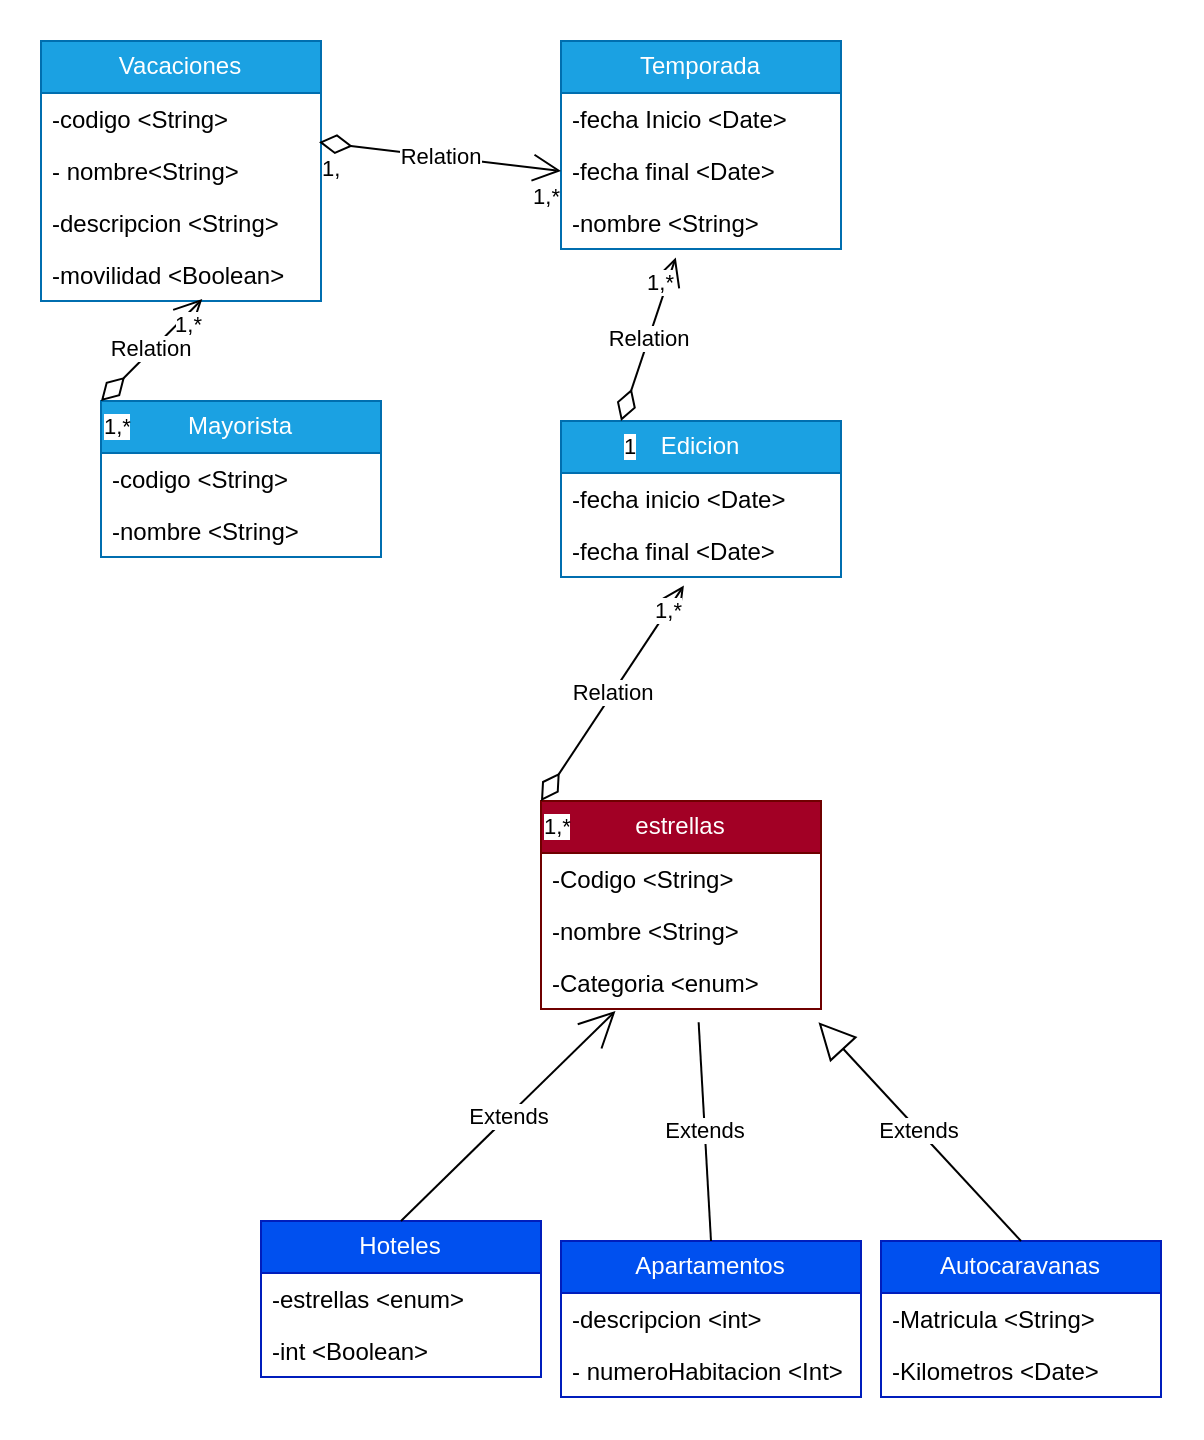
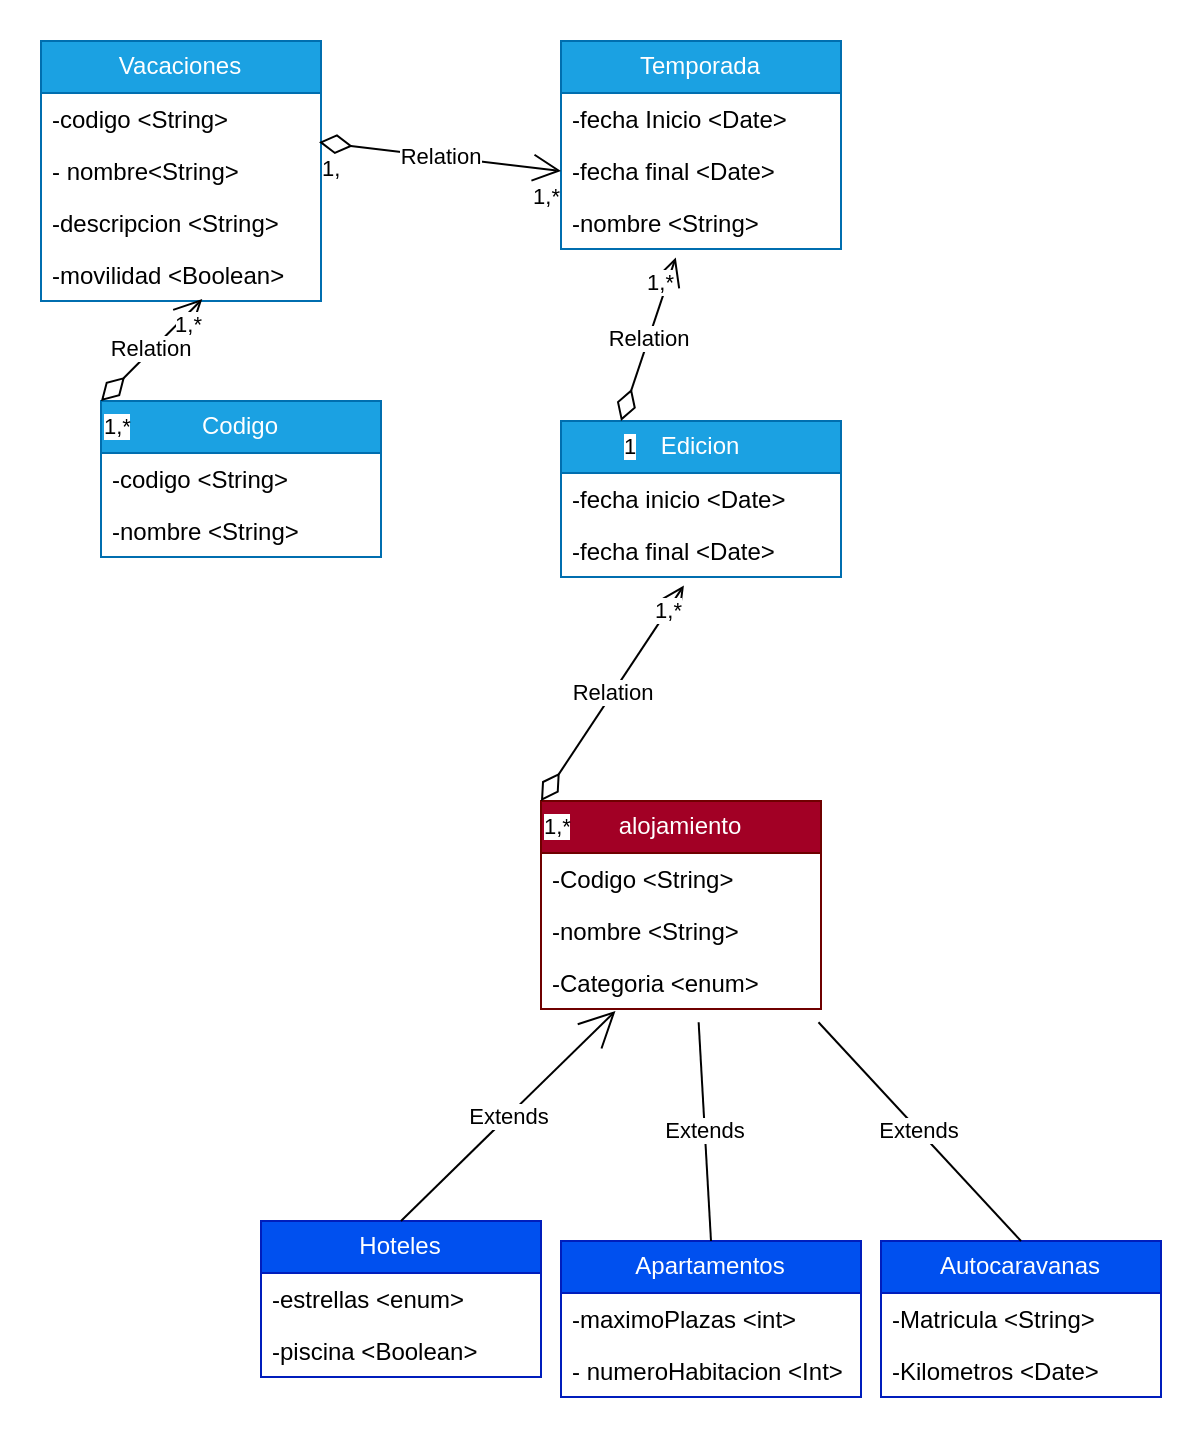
(241, 427) -> (241, 427)
(681, 827) -> (681, 827)
(844, 1050) -> (831, 1036)
(681, 1321) -> (688, 1321)
(358, 1353) -> (381, 1353)
